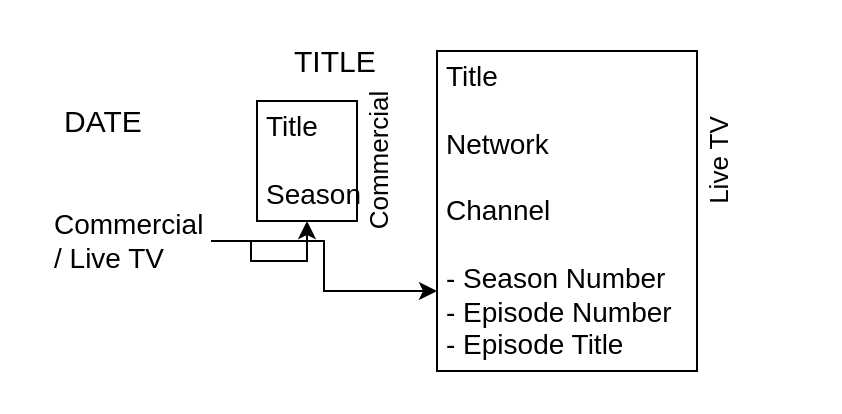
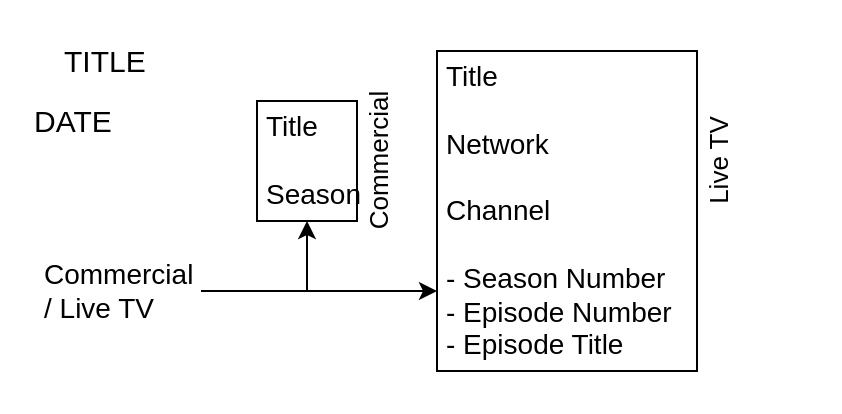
(331, 61) -> (101, 61)
(101, 121) -> (71, 121)
(131, 241) -> (121, 291)
